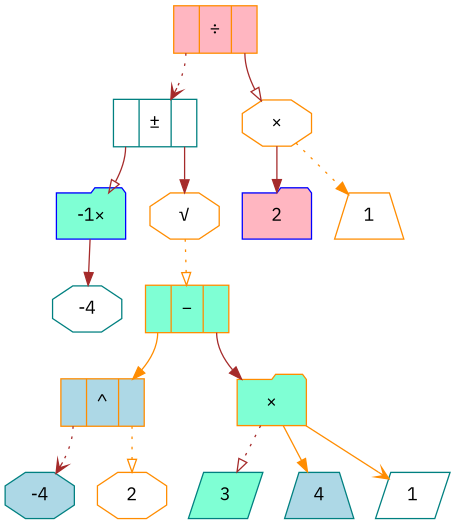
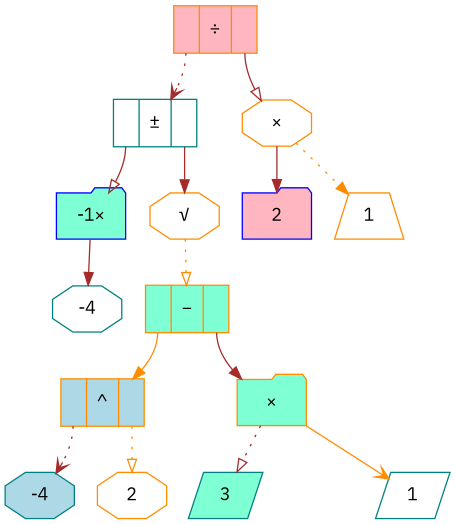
(319, 495) -> none
